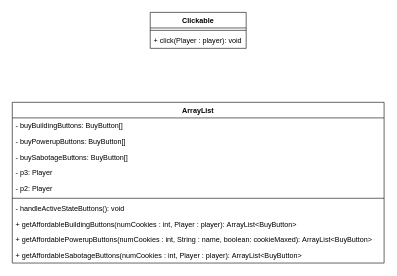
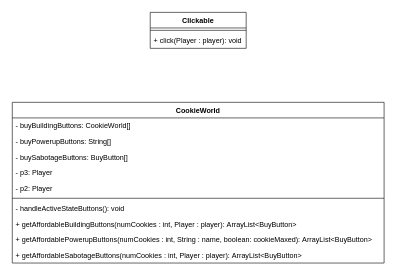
(198, 110) -> (198, 110)
(77, 126) -> (79, 126)
(77, 142) -> (70, 142)
